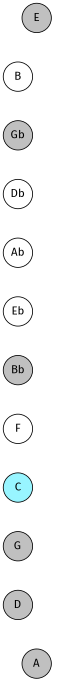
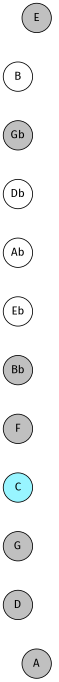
(18, 429) -> (18, 429)
